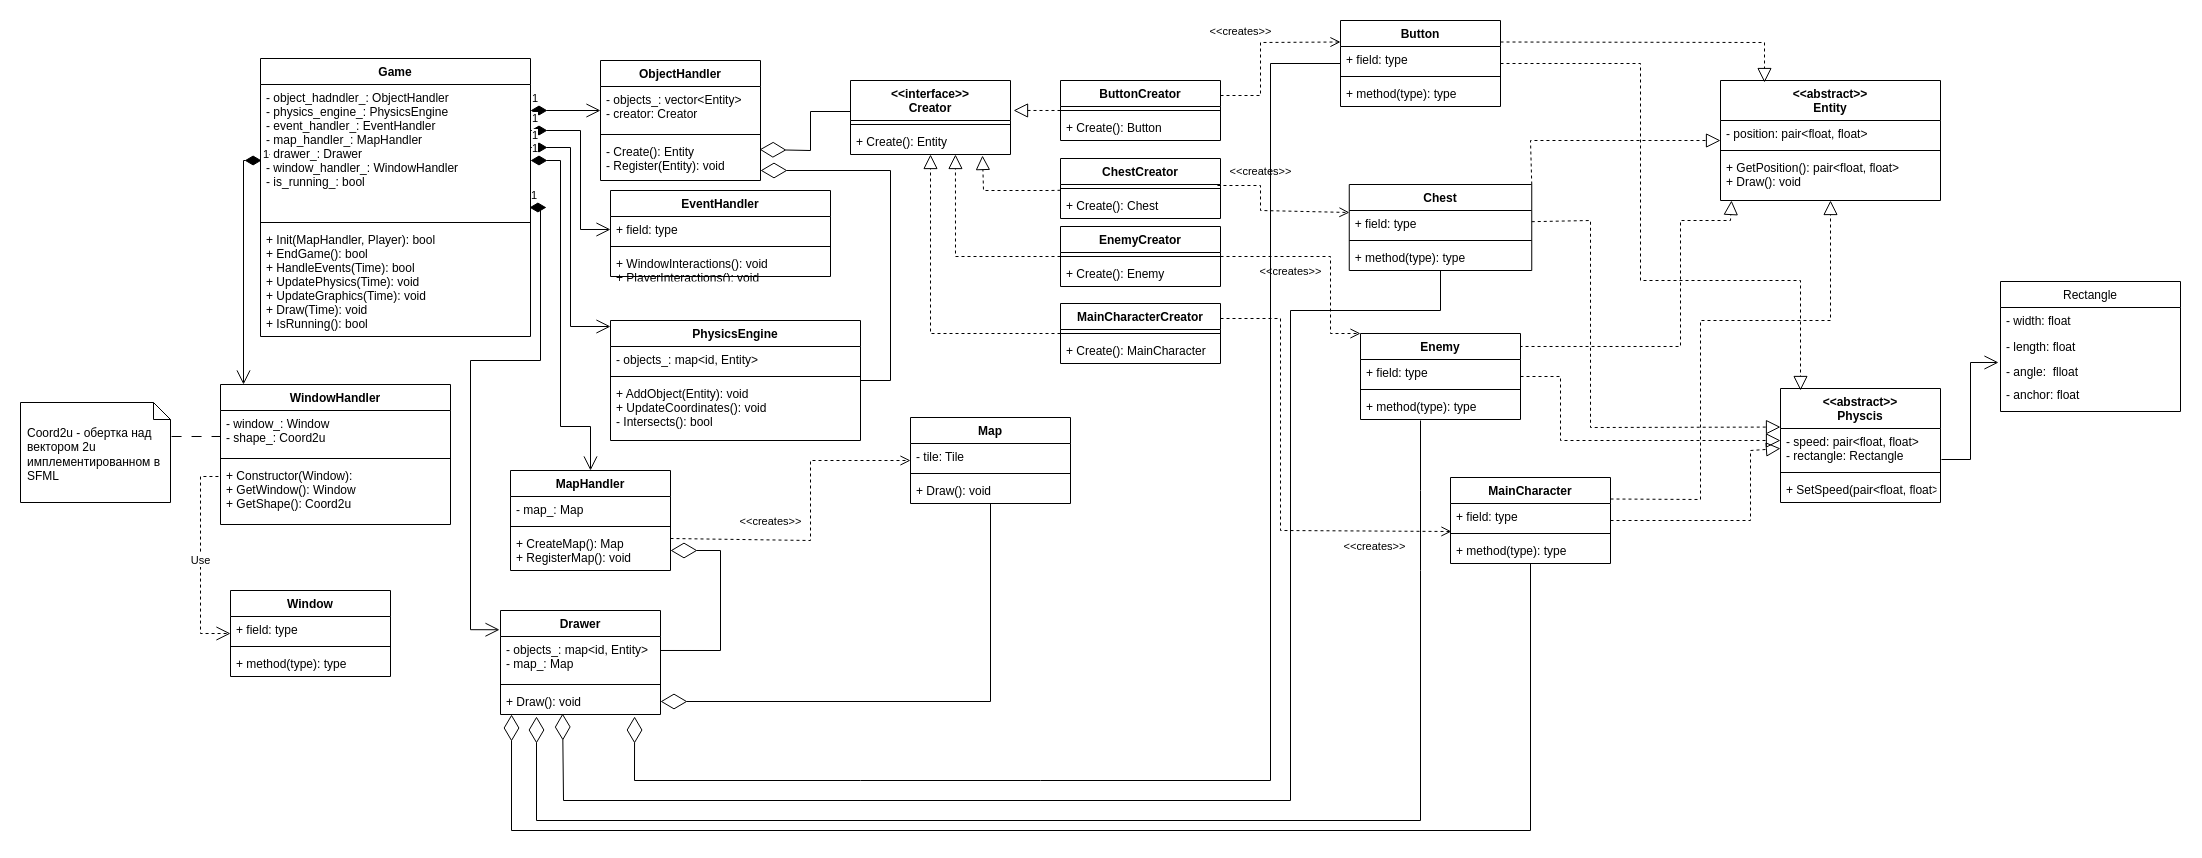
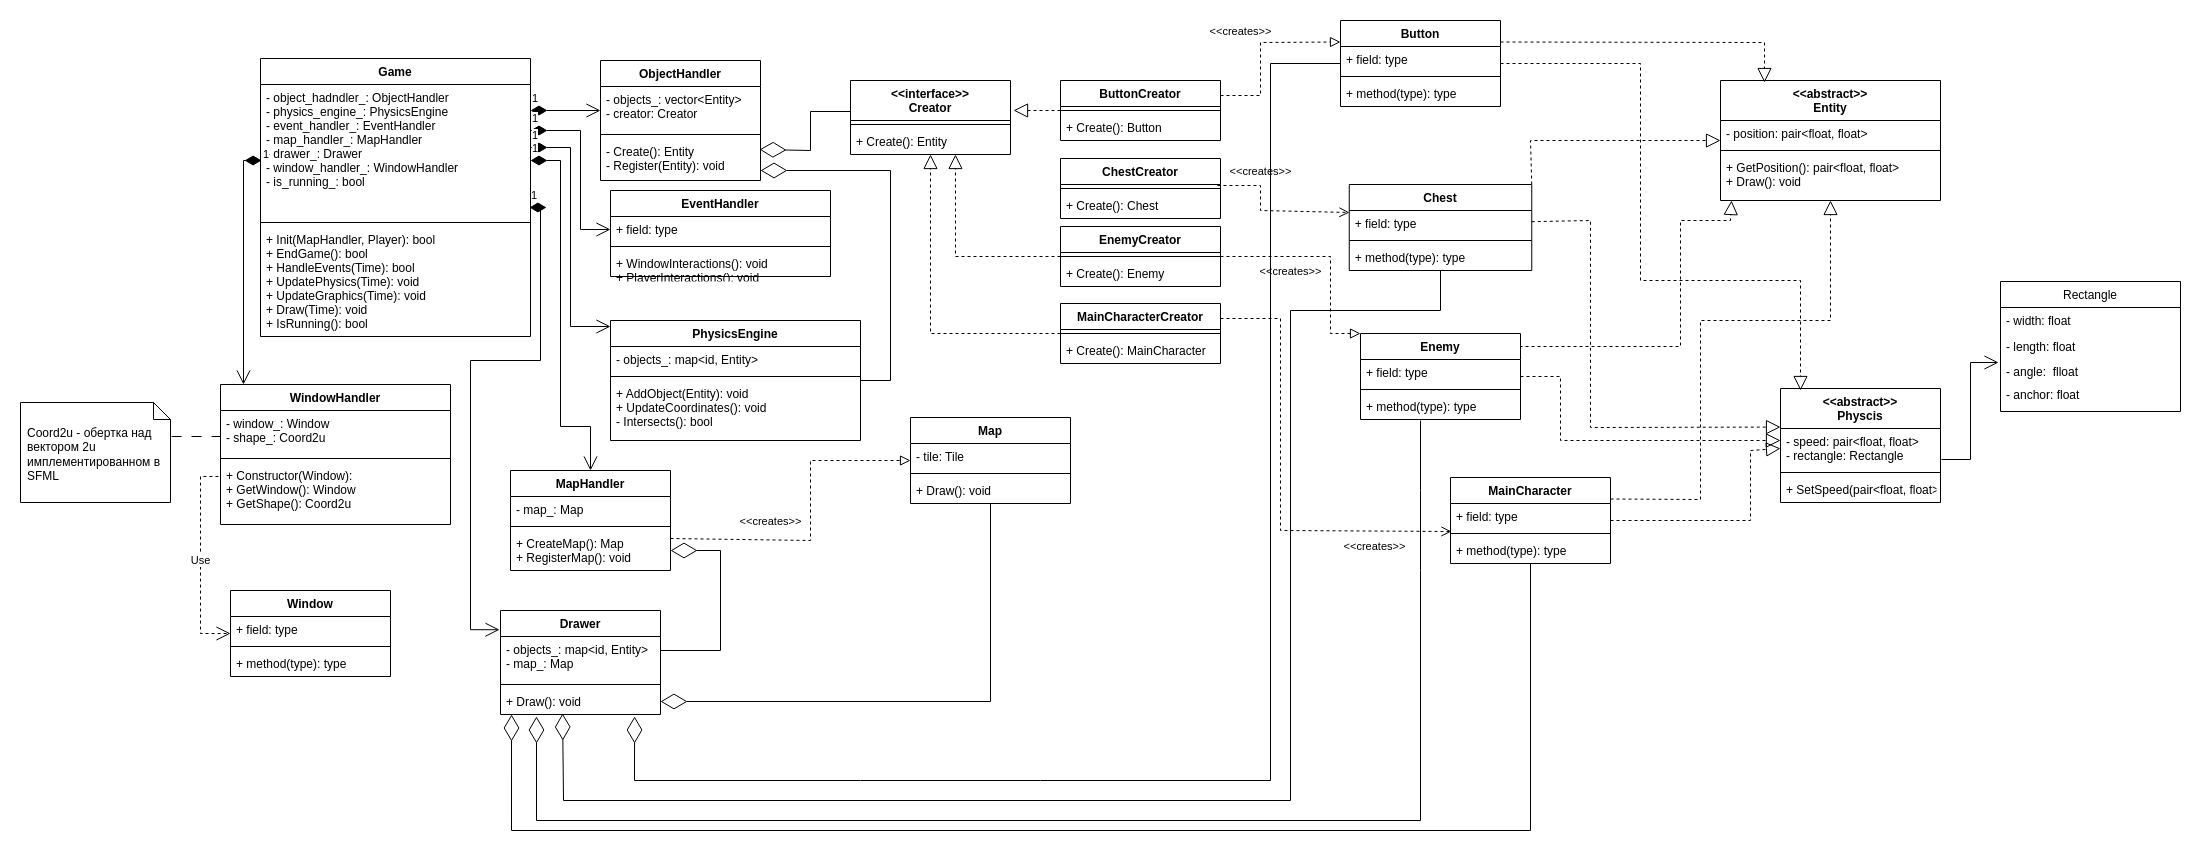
(1333, 42) -> (1329, 42)
(1012, 191) -> none
(1352, 334) -> (1349, 334)
(902, 461) -> (899, 461)
